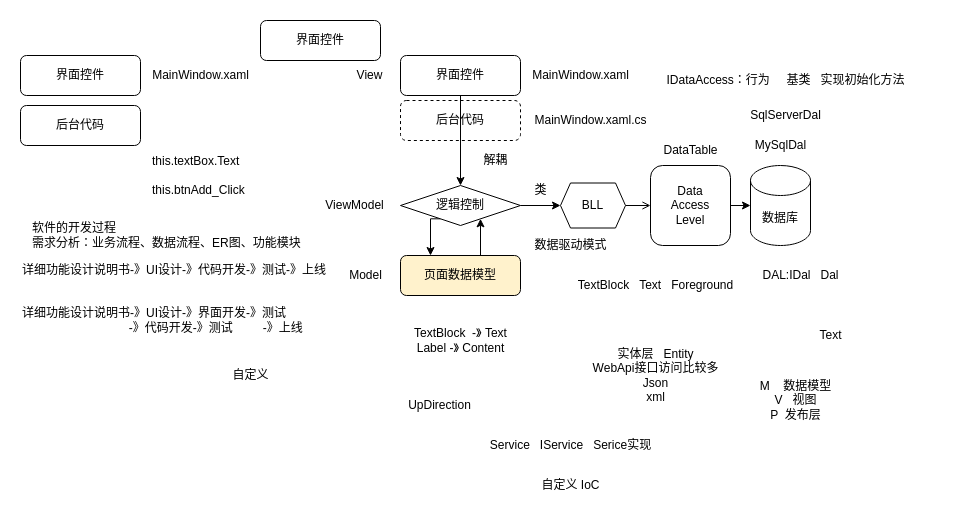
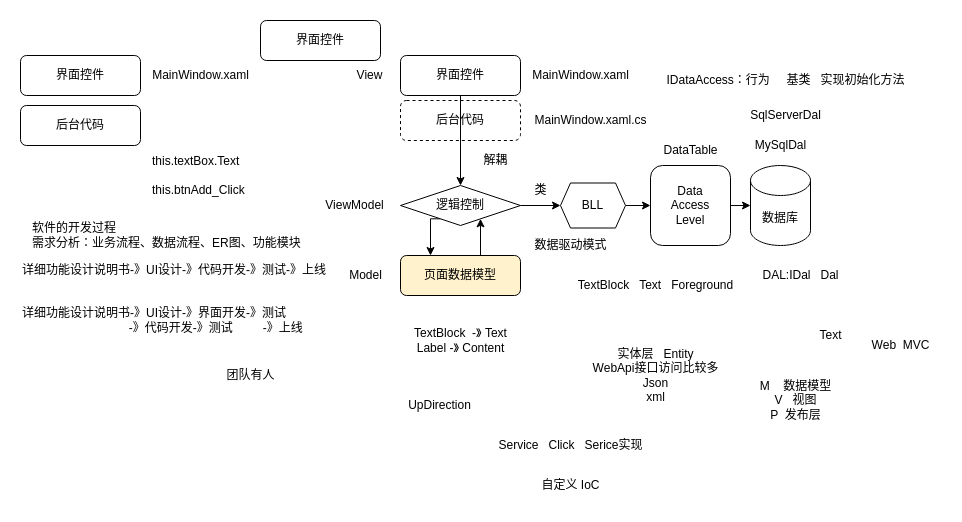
(643, 206) -> (642, 206)
none -> (901, 346)
(251, 376) -> (251, 376)
(571, 446) -> (571, 446)
